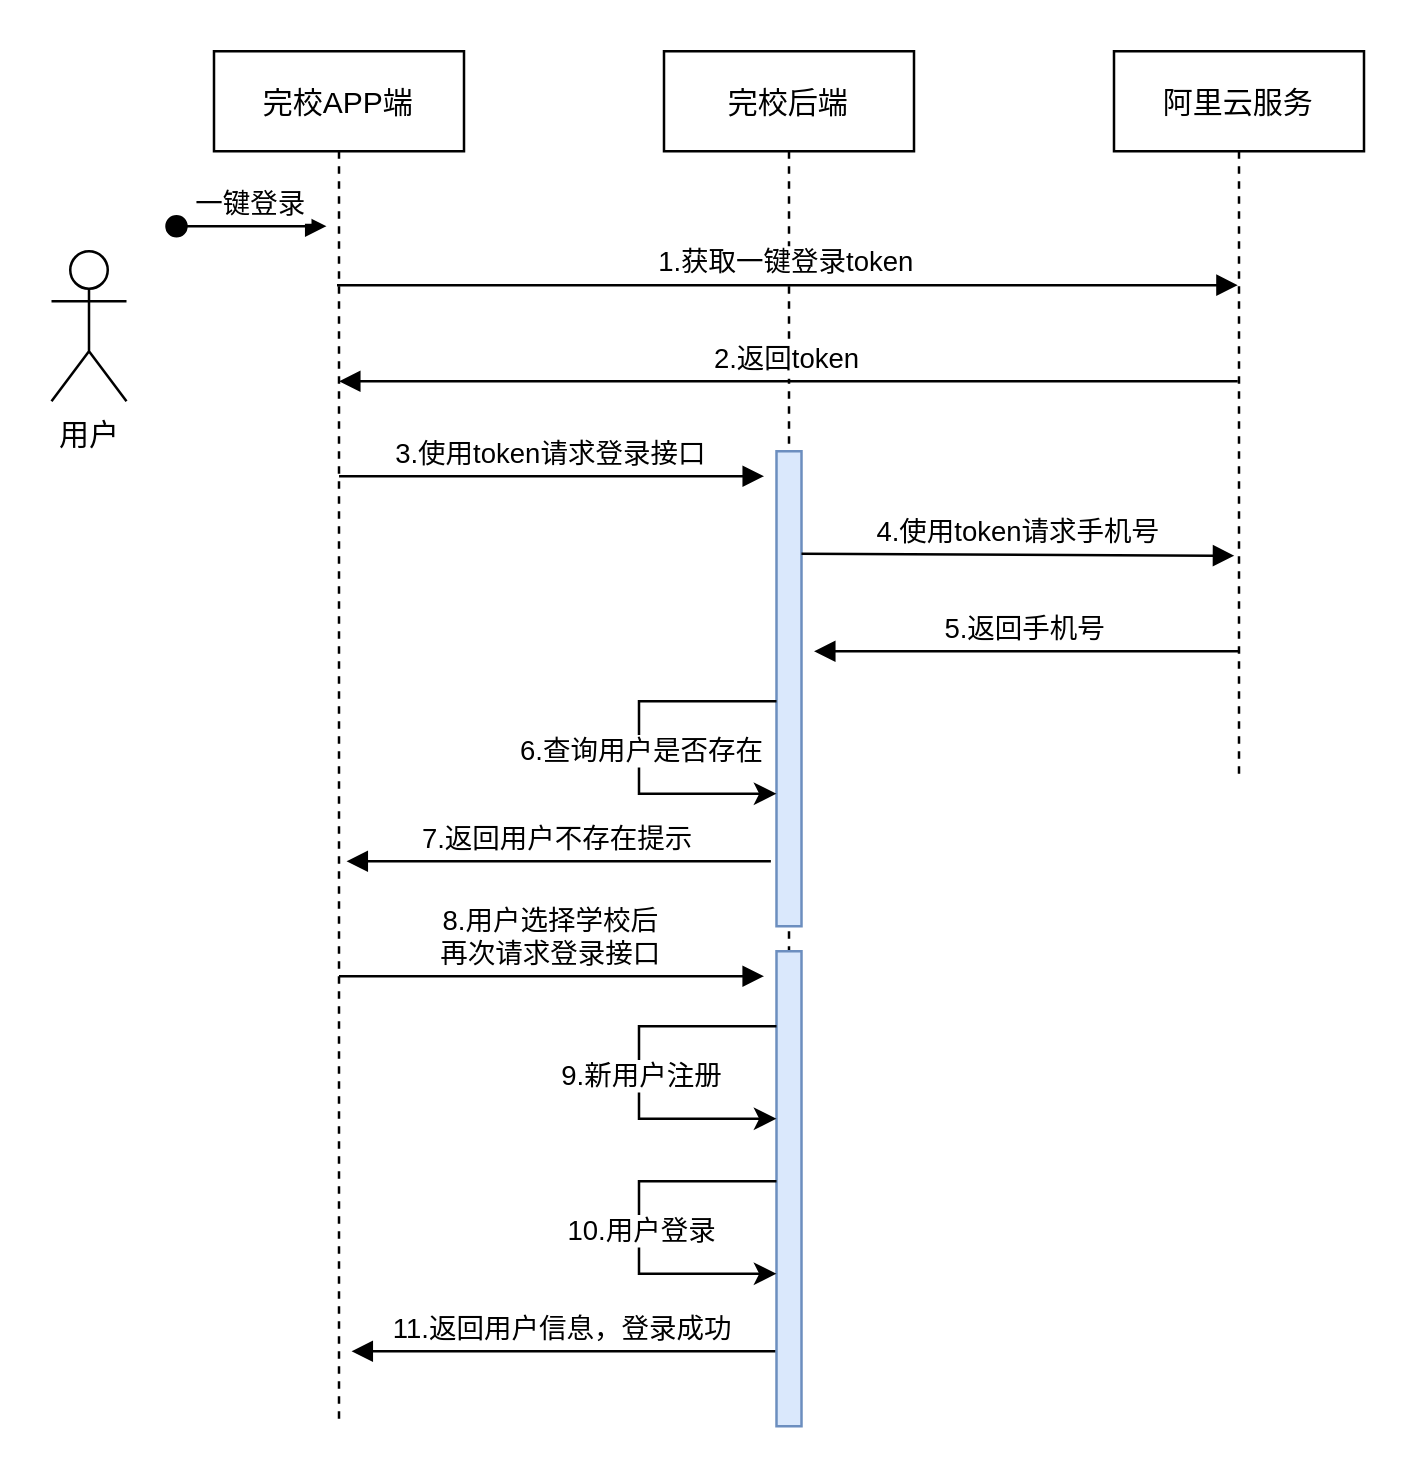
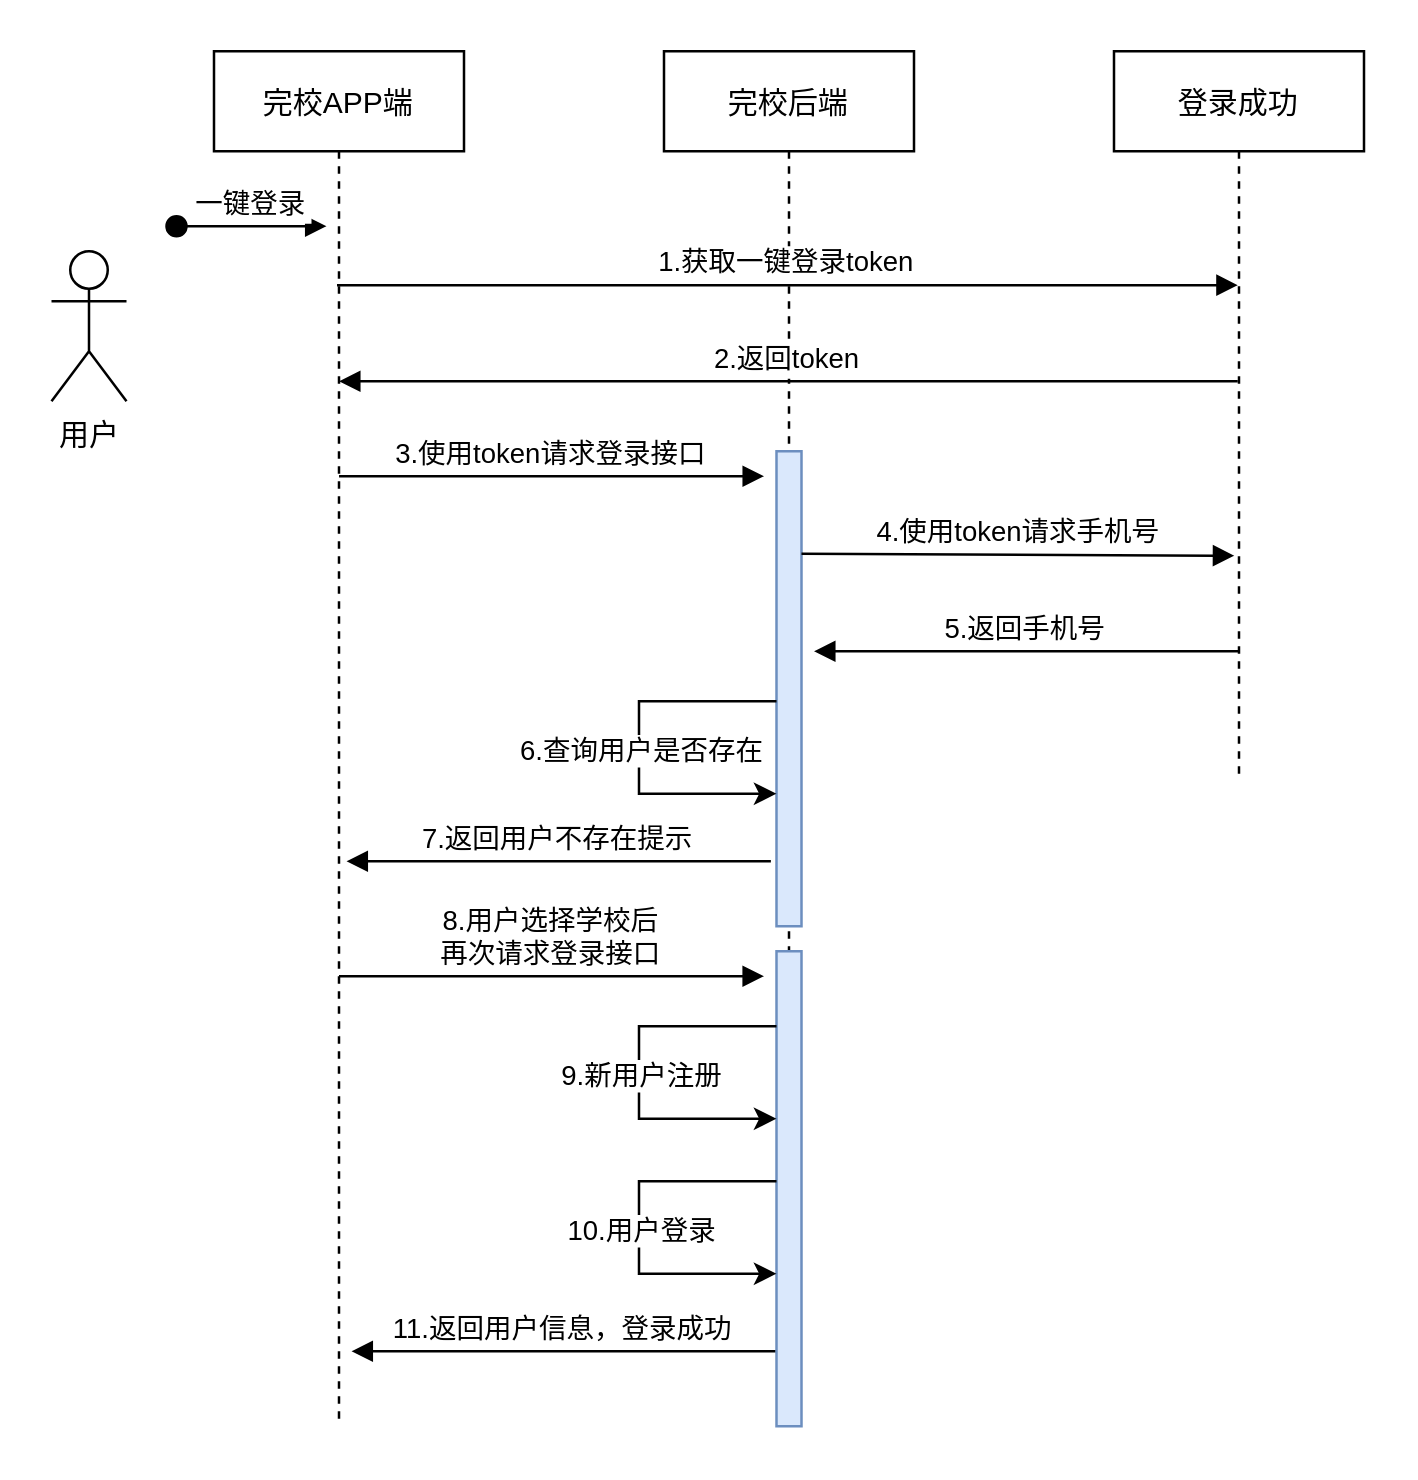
(1238, 103) -> (1238, 103)
